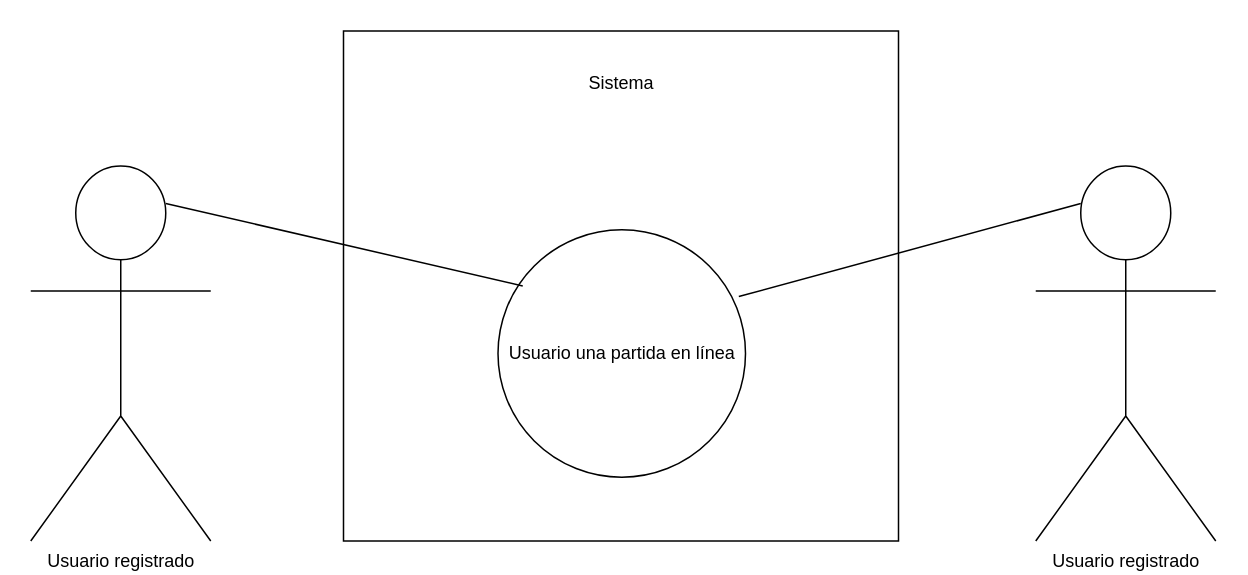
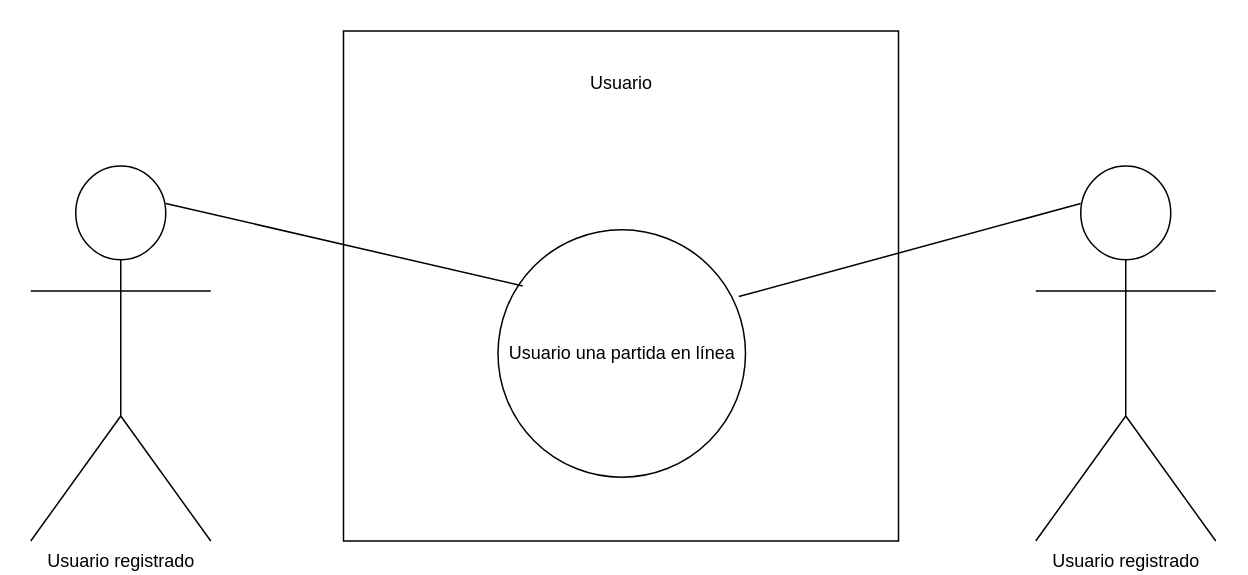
(622, 83) -> (622, 83)
